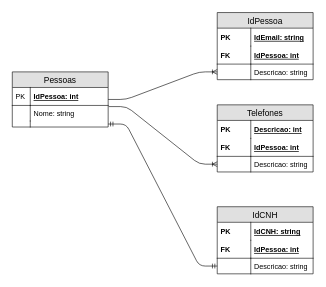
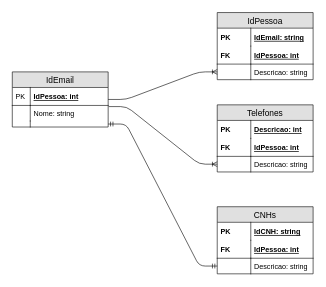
(60, 80) -> (60, 80)
(265, 215) -> (265, 215)
